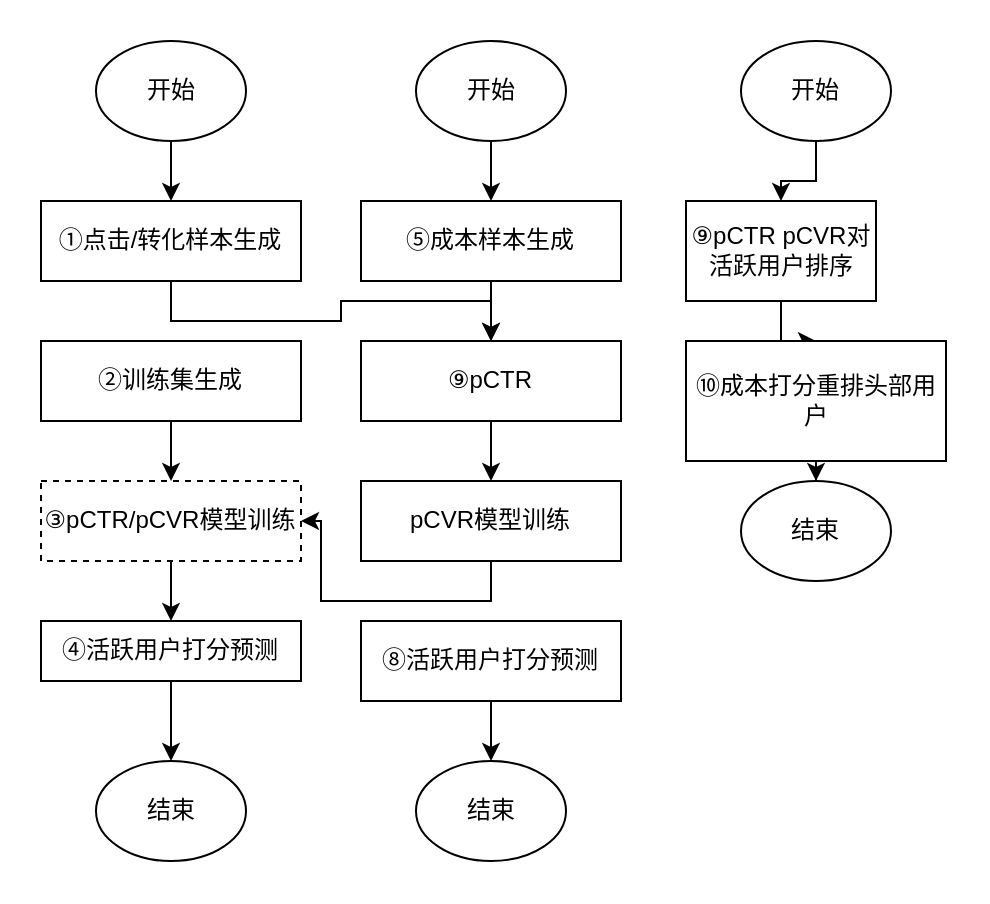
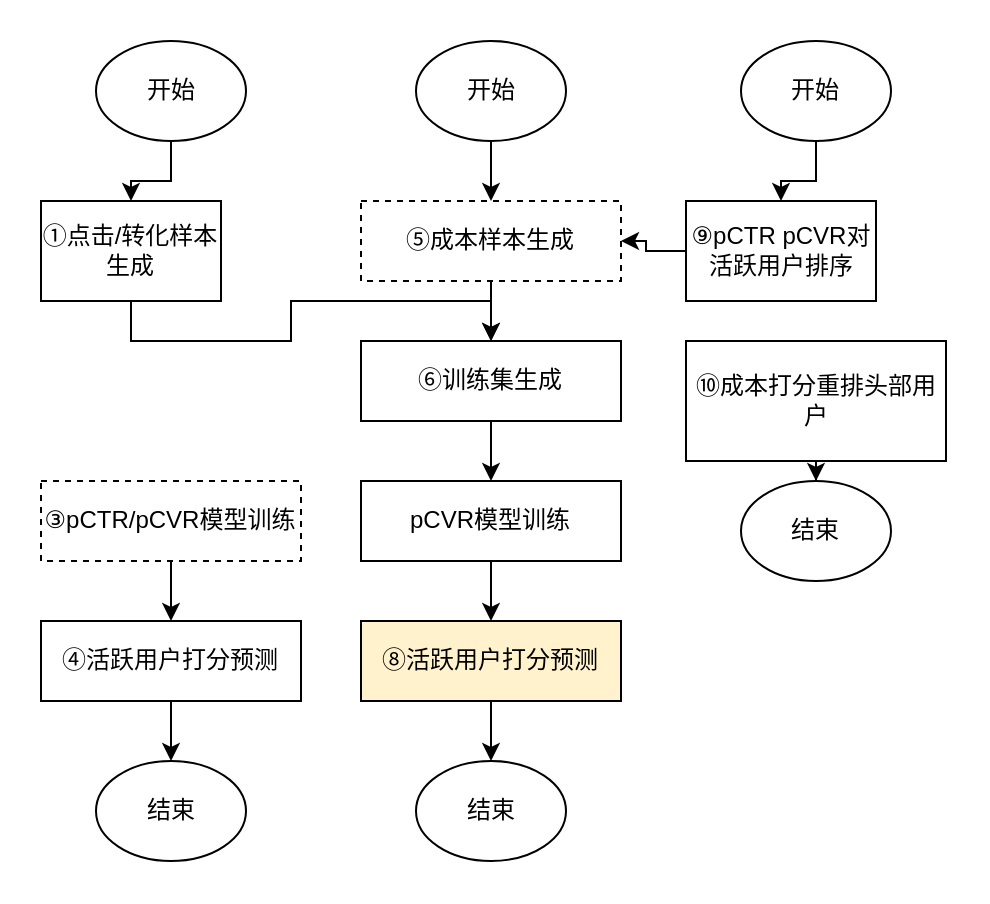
(171, 241) -> (131, 251)
(491, 241) -> (491, 241)
(781, 322) -> (655, 251)
(171, 381) -> none
(491, 381) -> (491, 381)
(171, 458) -> none
(364, 601) -> (491, 603)
(171, 651) -> (171, 661)
(491, 661) -> (491, 661)
